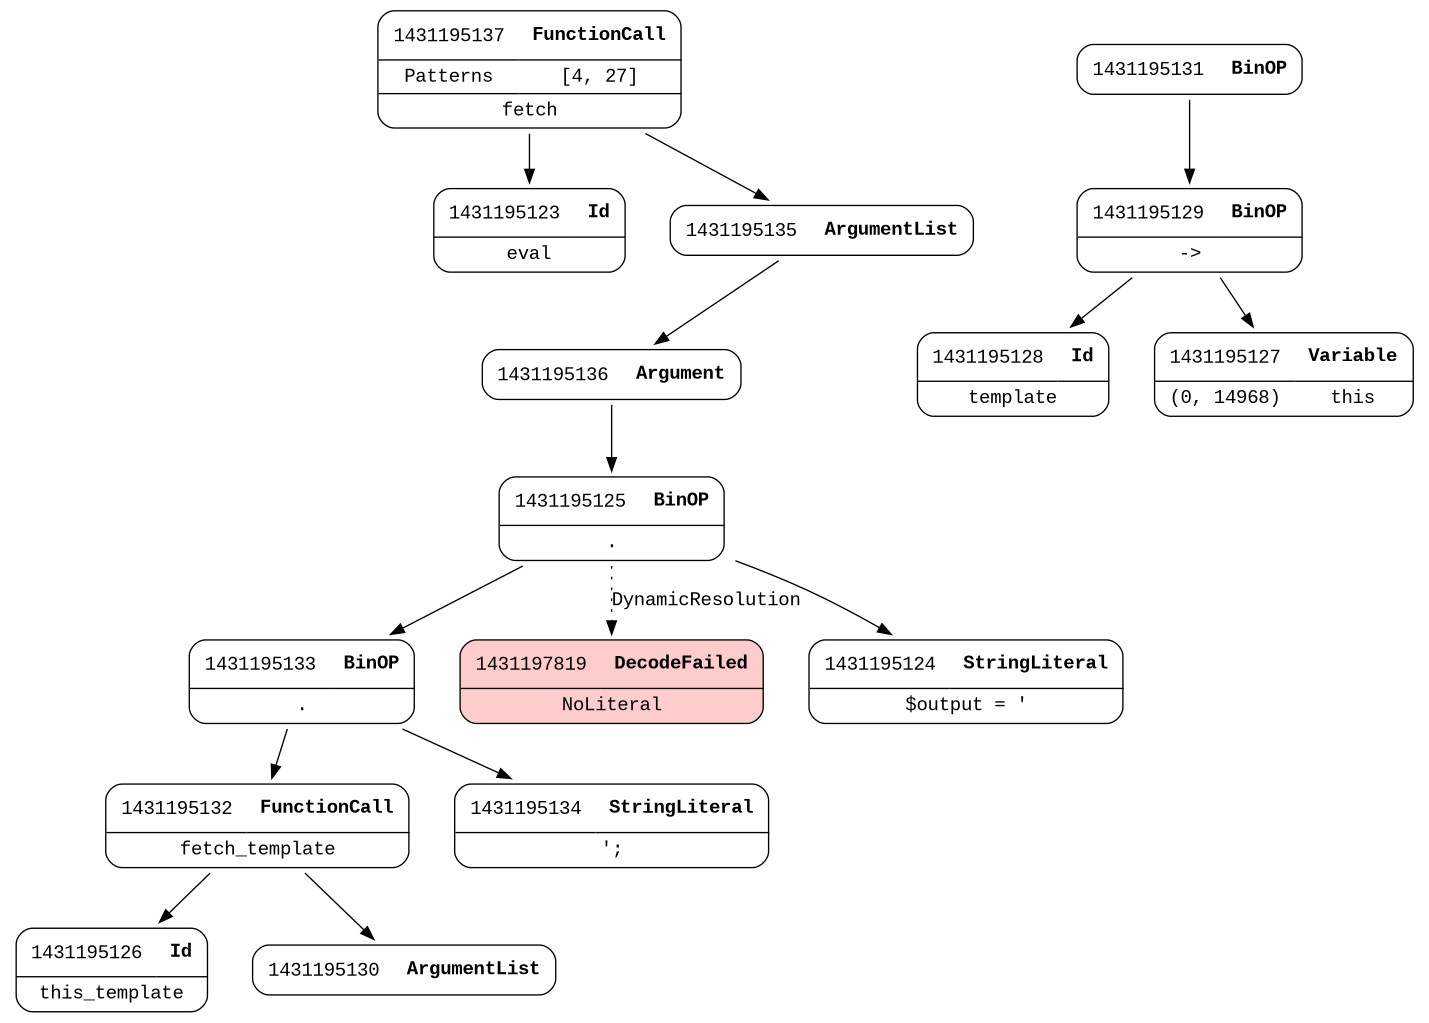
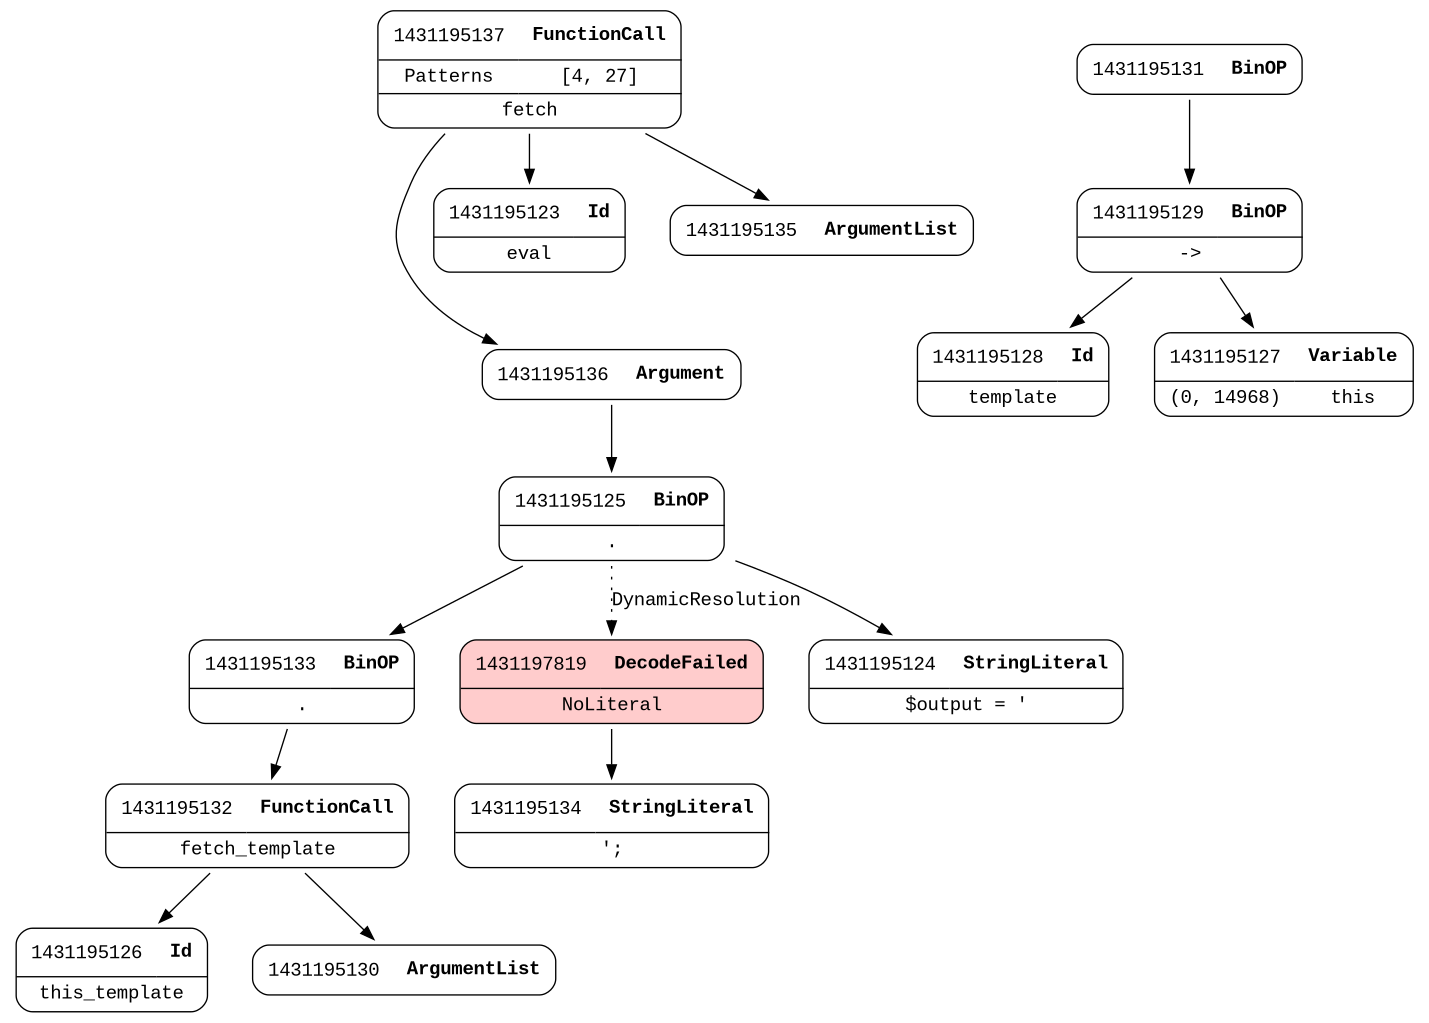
(723, 298) -> (398, 248)
(450, 751) -> (612, 747)
